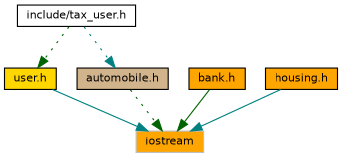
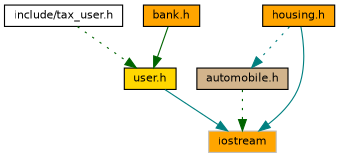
(96, 43) -> (274, 43)
(197, 106) -> (163, 42)
